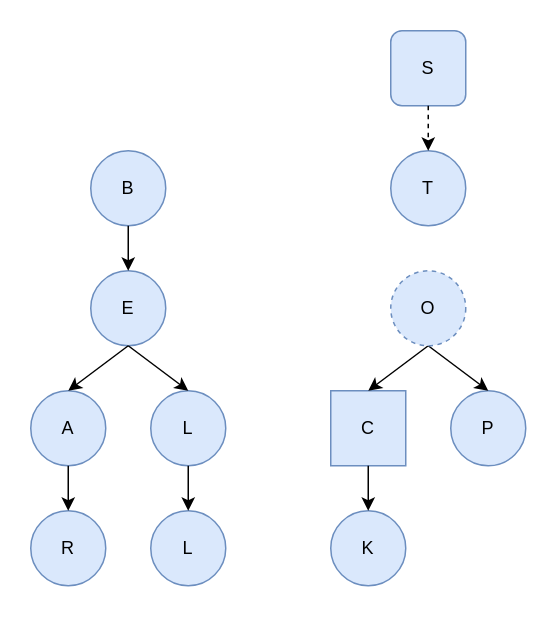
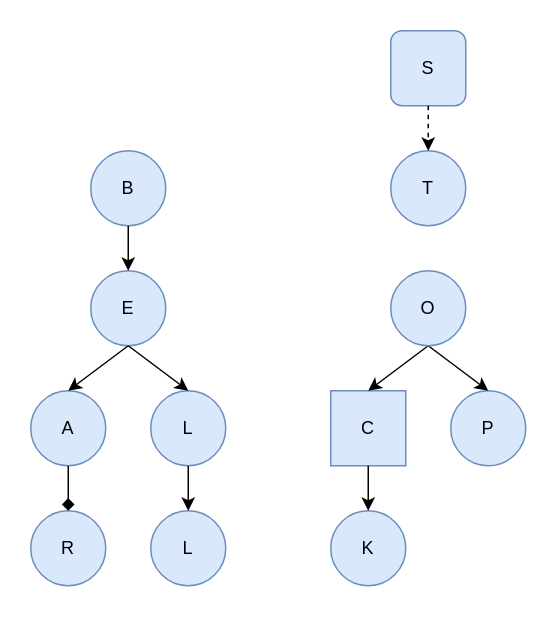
(428, 308) -> (428, 308)
(68, 499) -> (68, 498)
